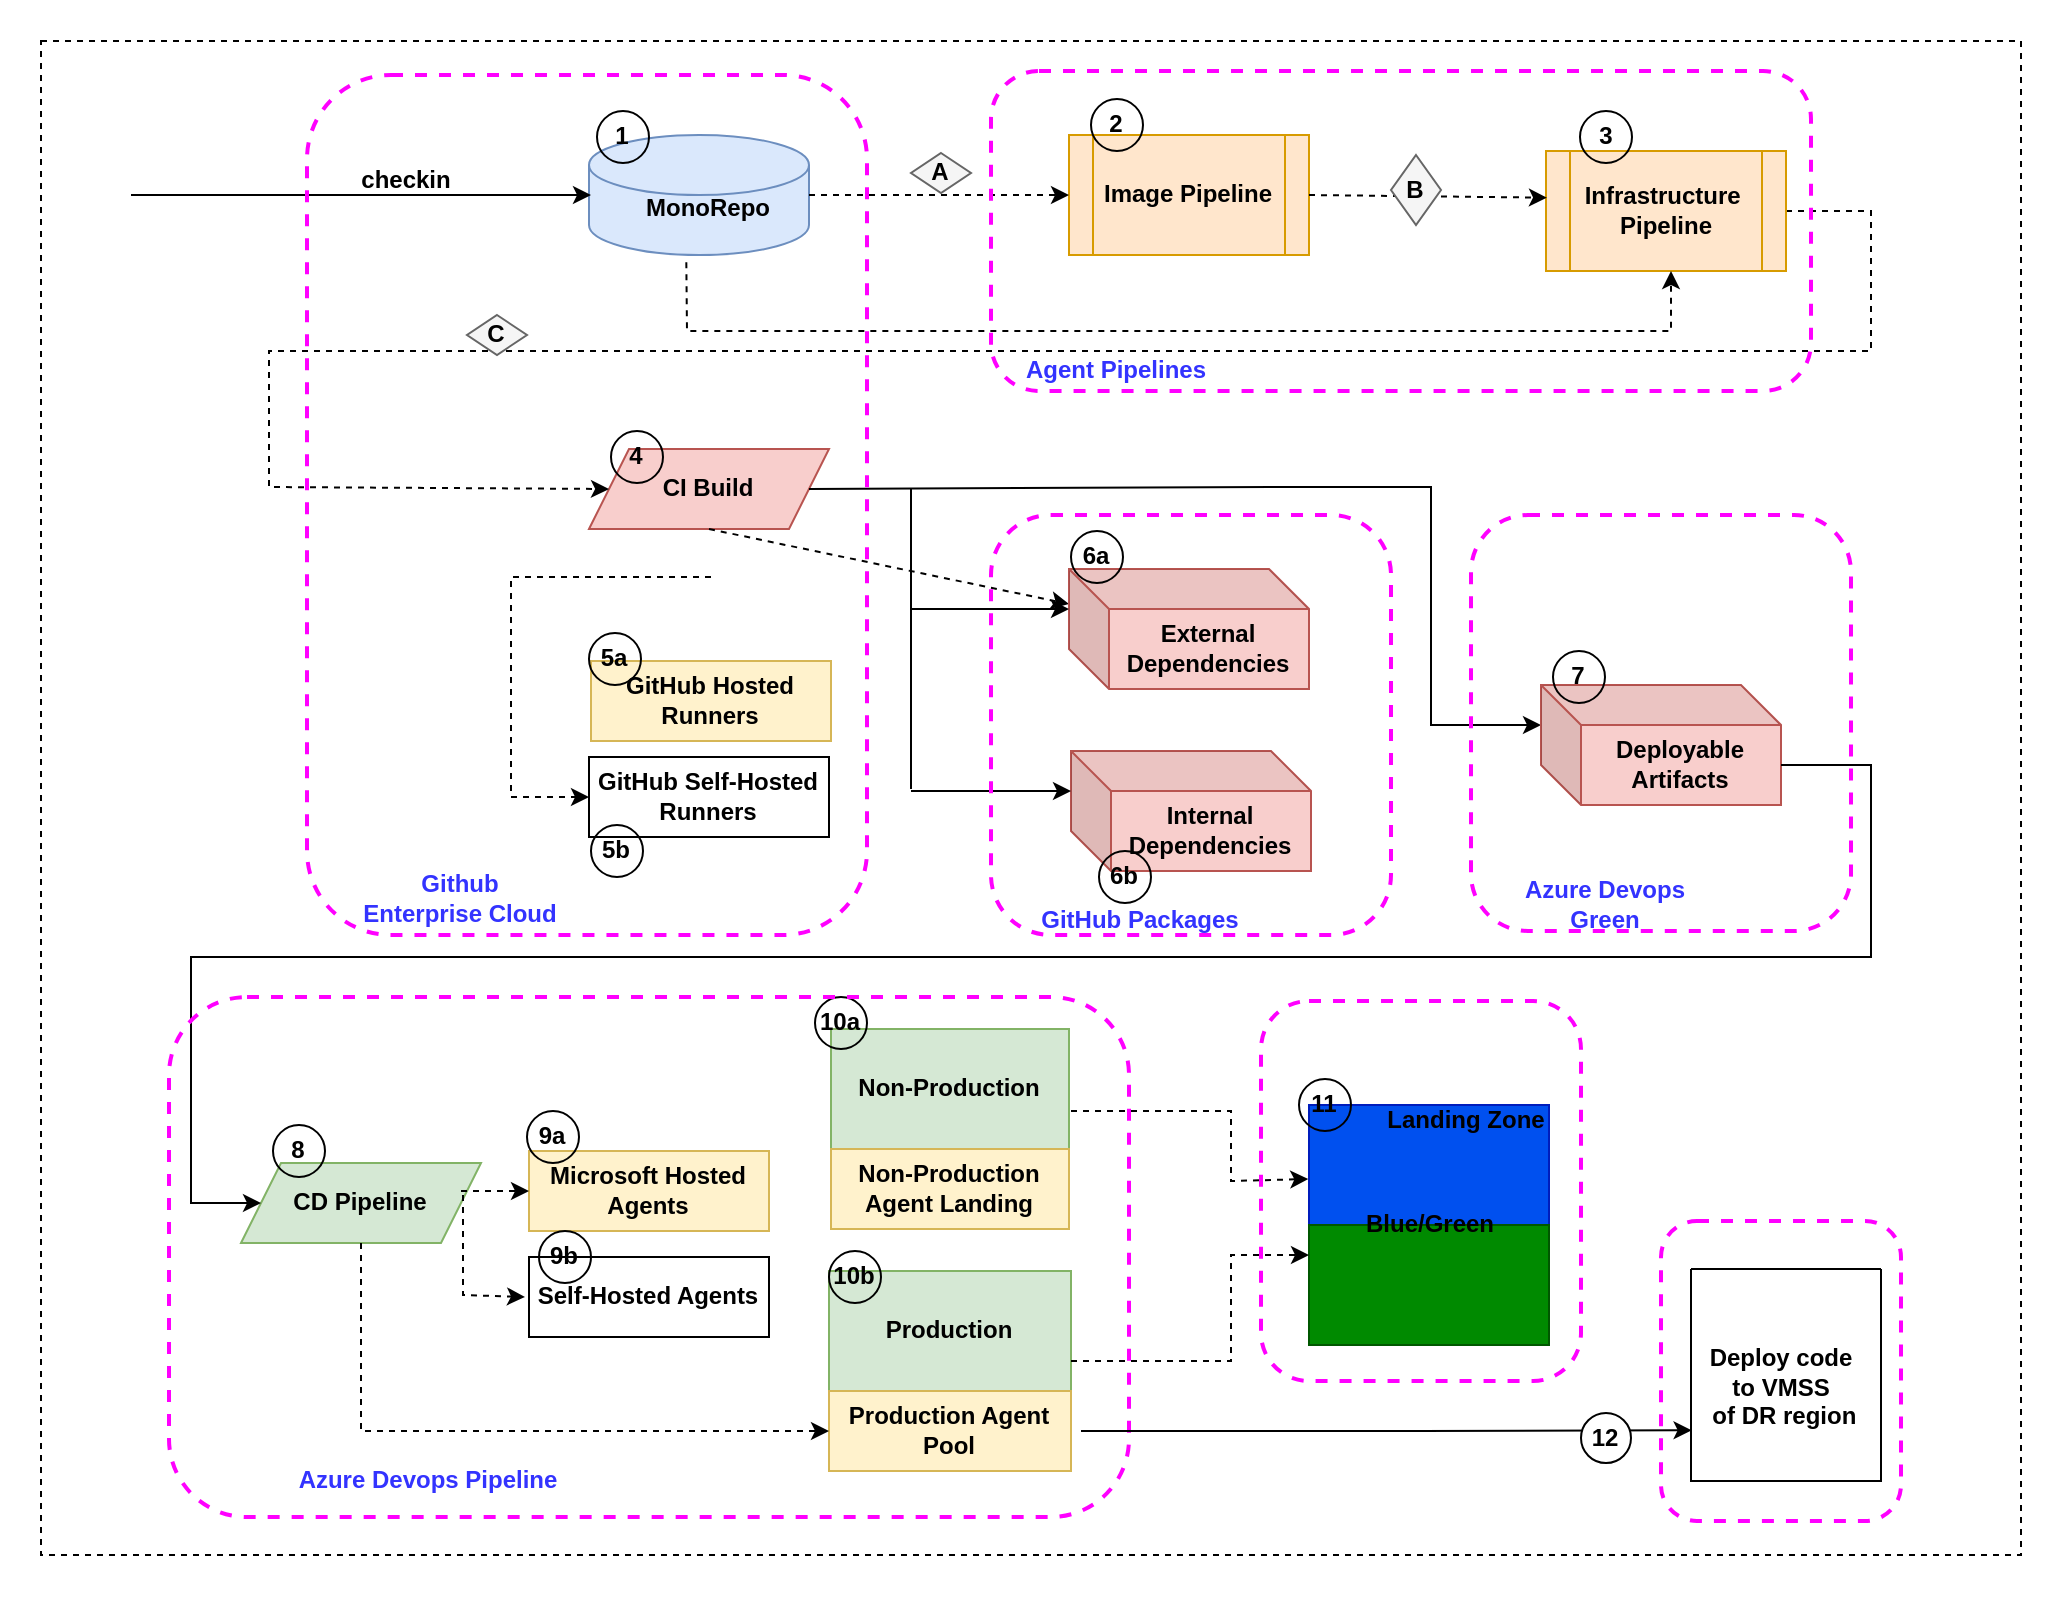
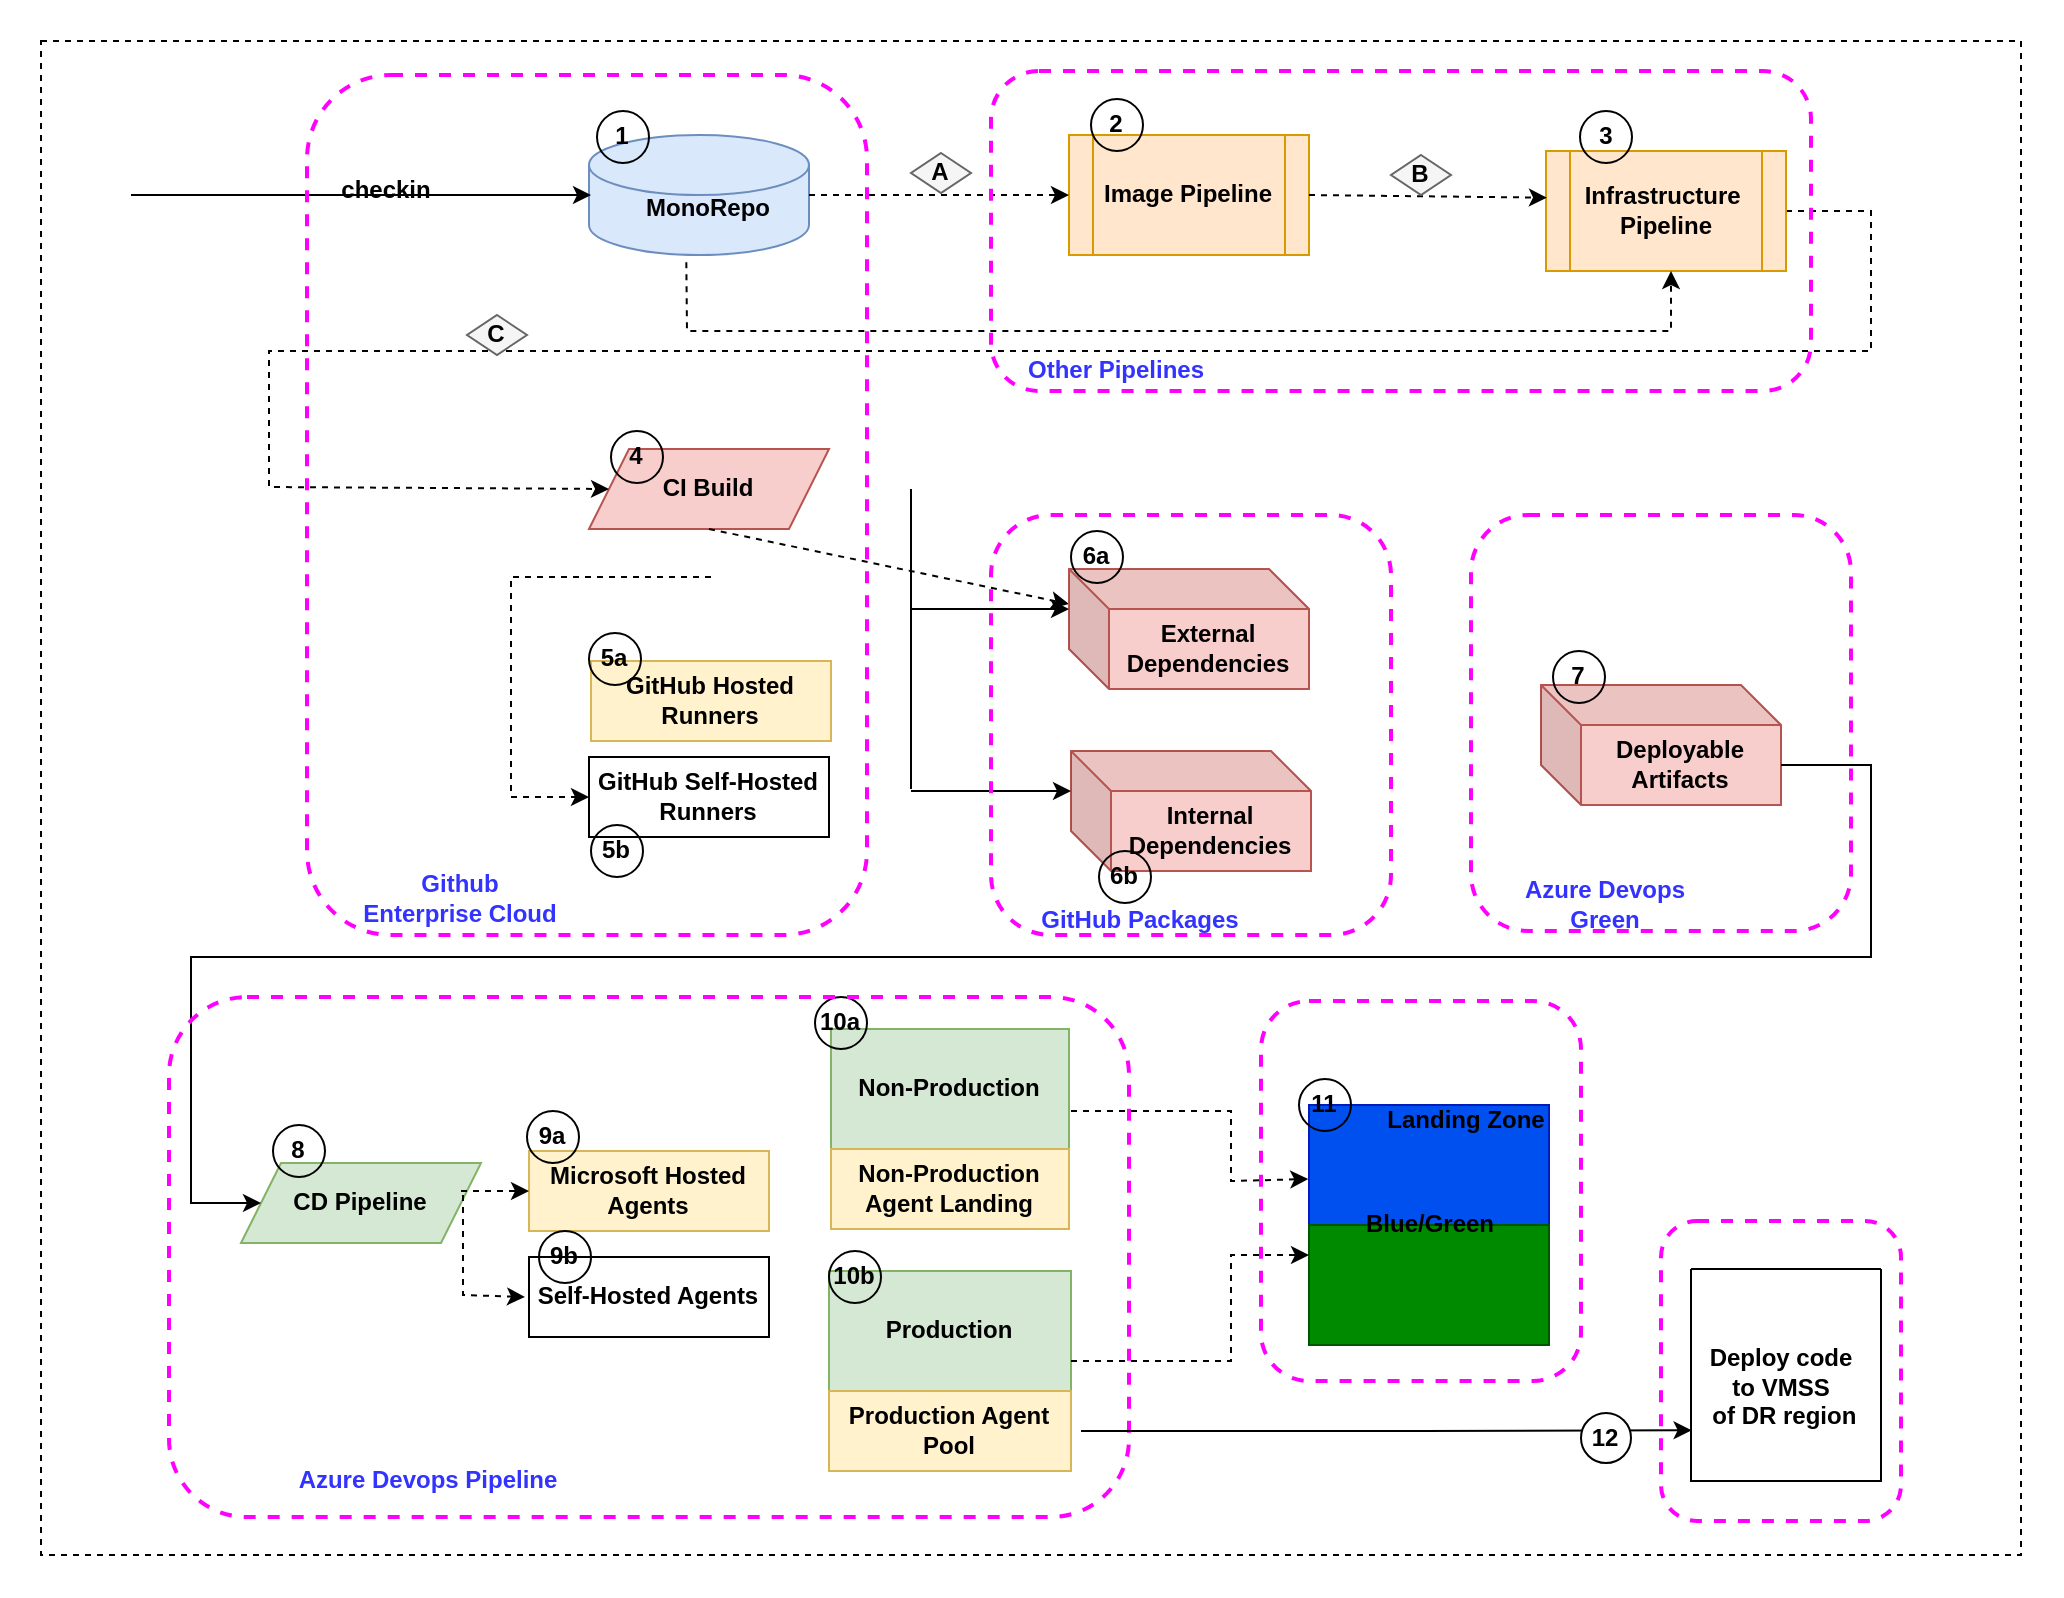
(407, 181) -> (387, 191)
(1416, 190) -> (1421, 175)
(1117, 371) -> (1117, 371)
(1287, 487) -> none
(495, 1431) -> none
